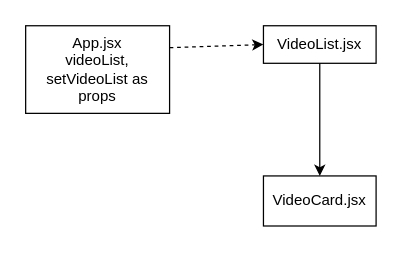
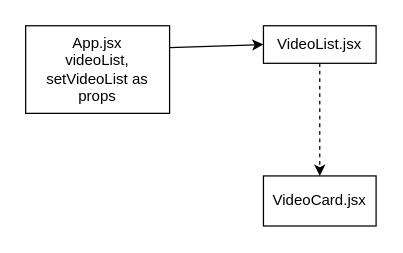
(212, 46) -> (212, 46)
(319, 116) -> (319, 116)
